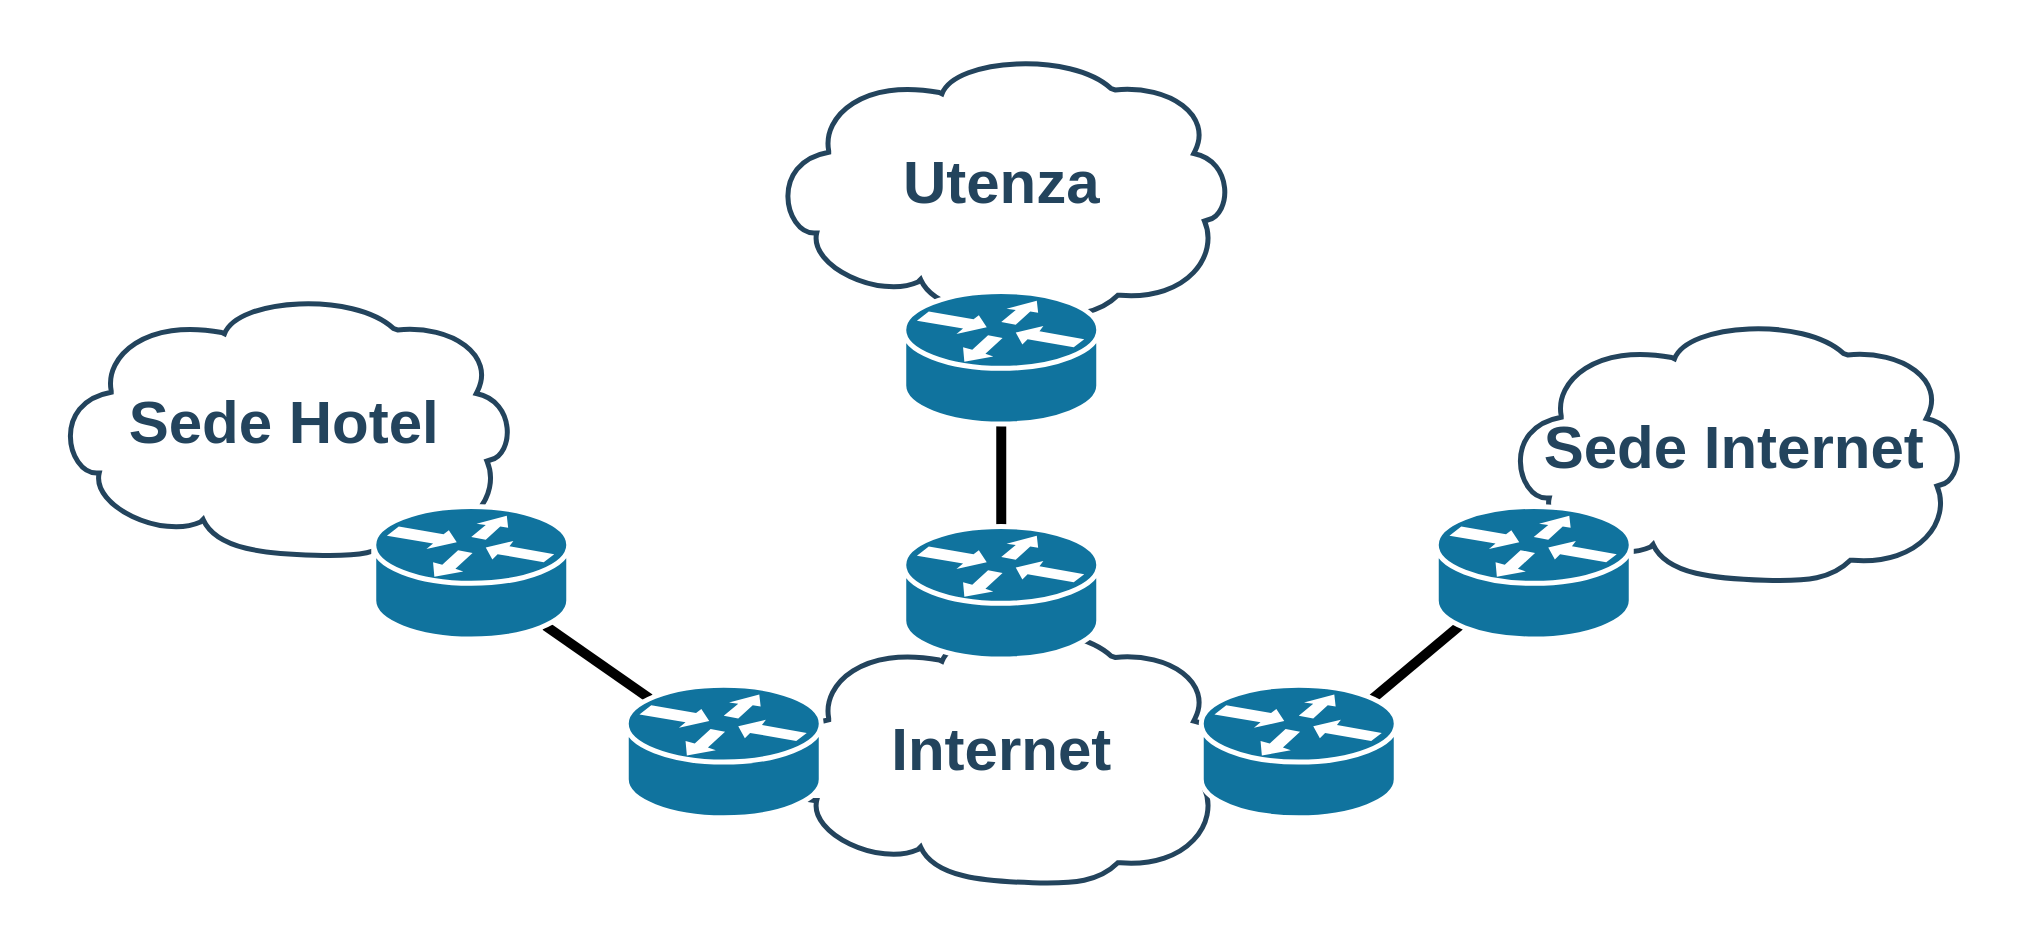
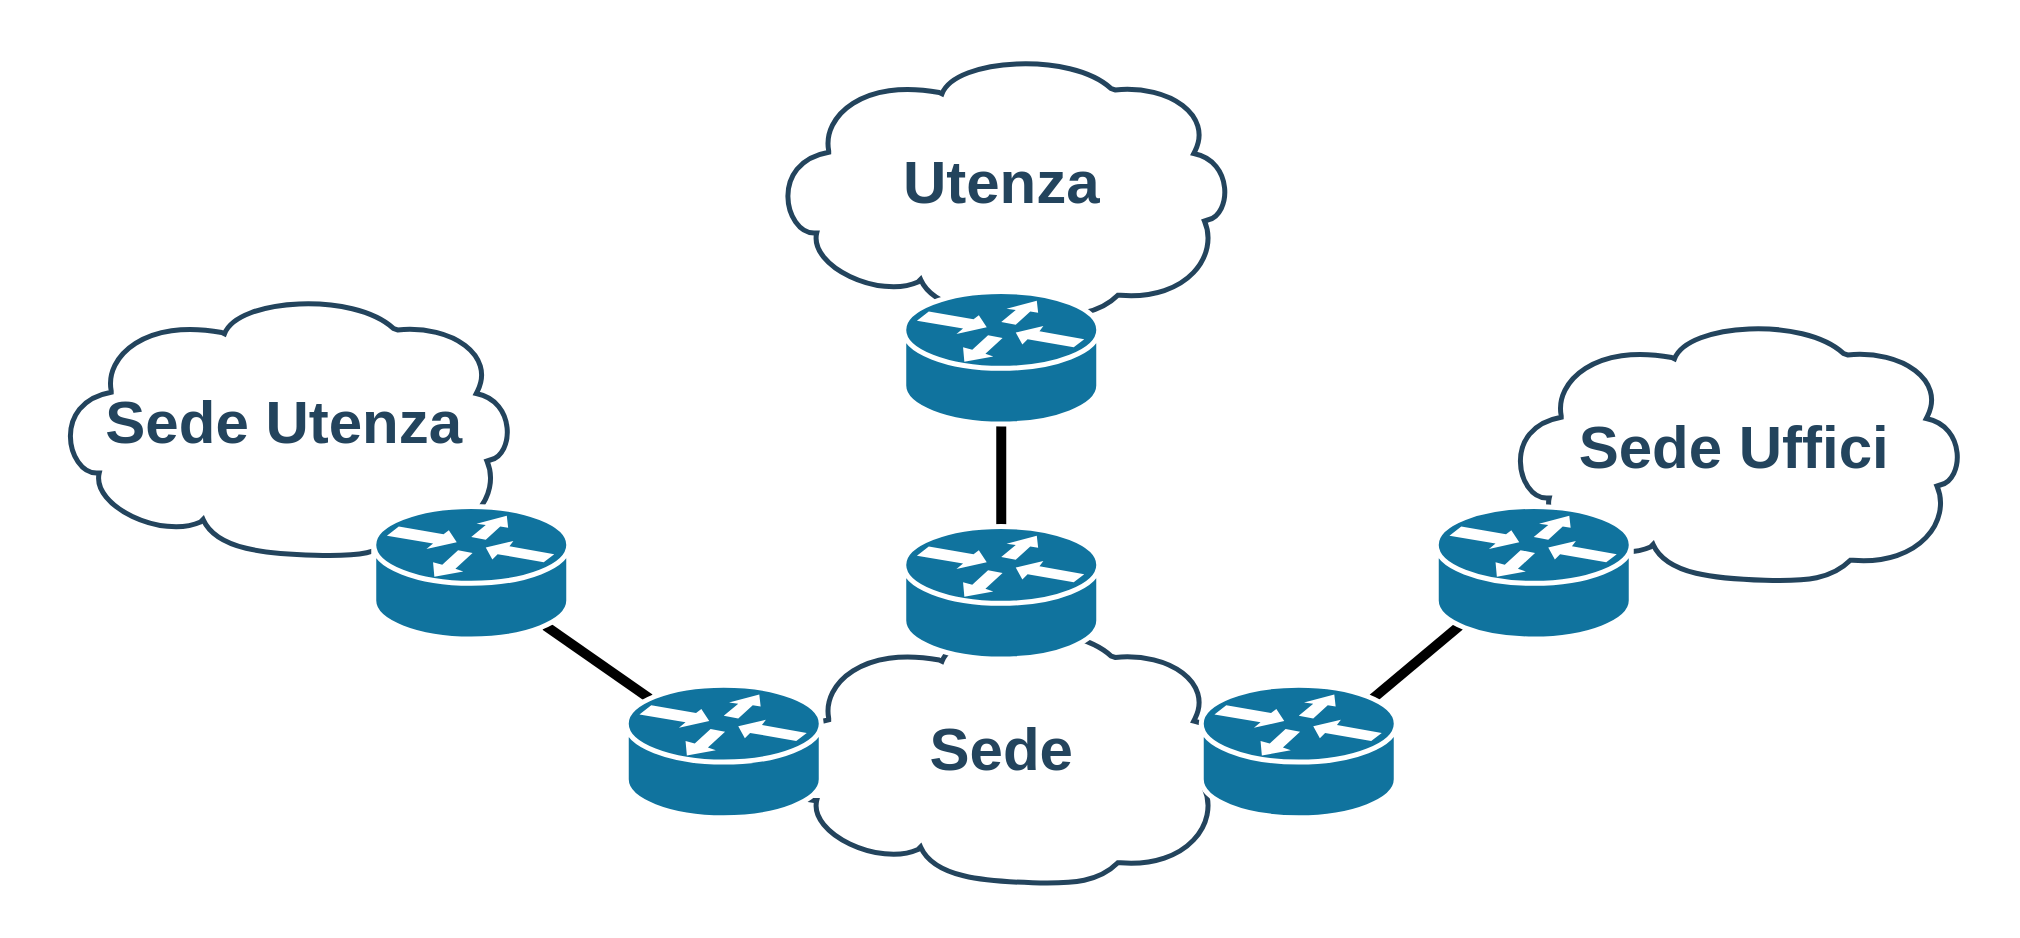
(285, 424) -> (285, 424)
(1735, 449) -> (1735, 449)
(1003, 751) -> (1003, 751)
